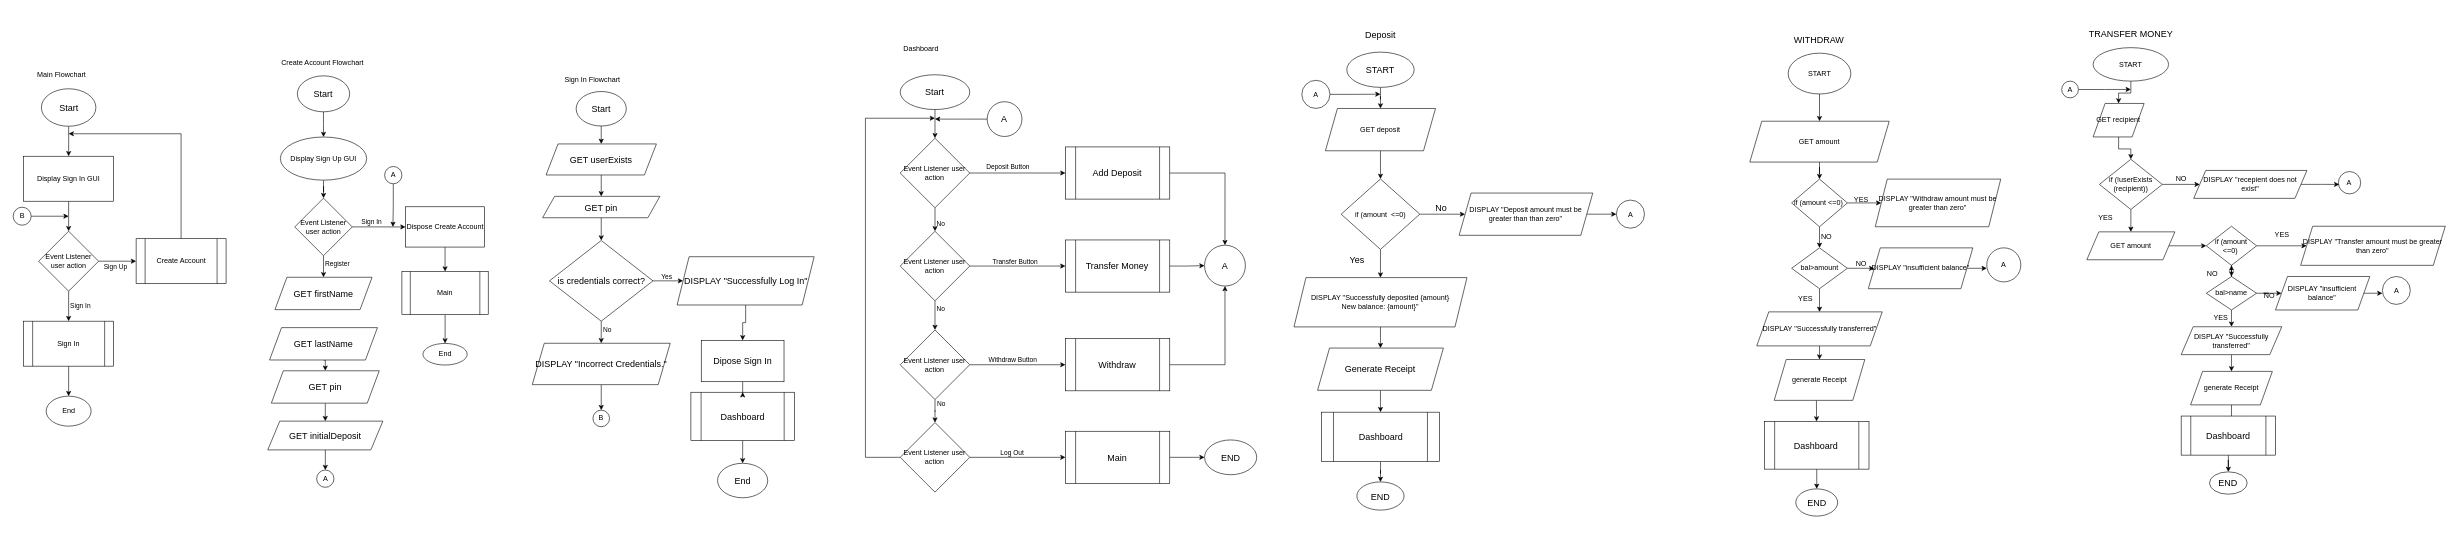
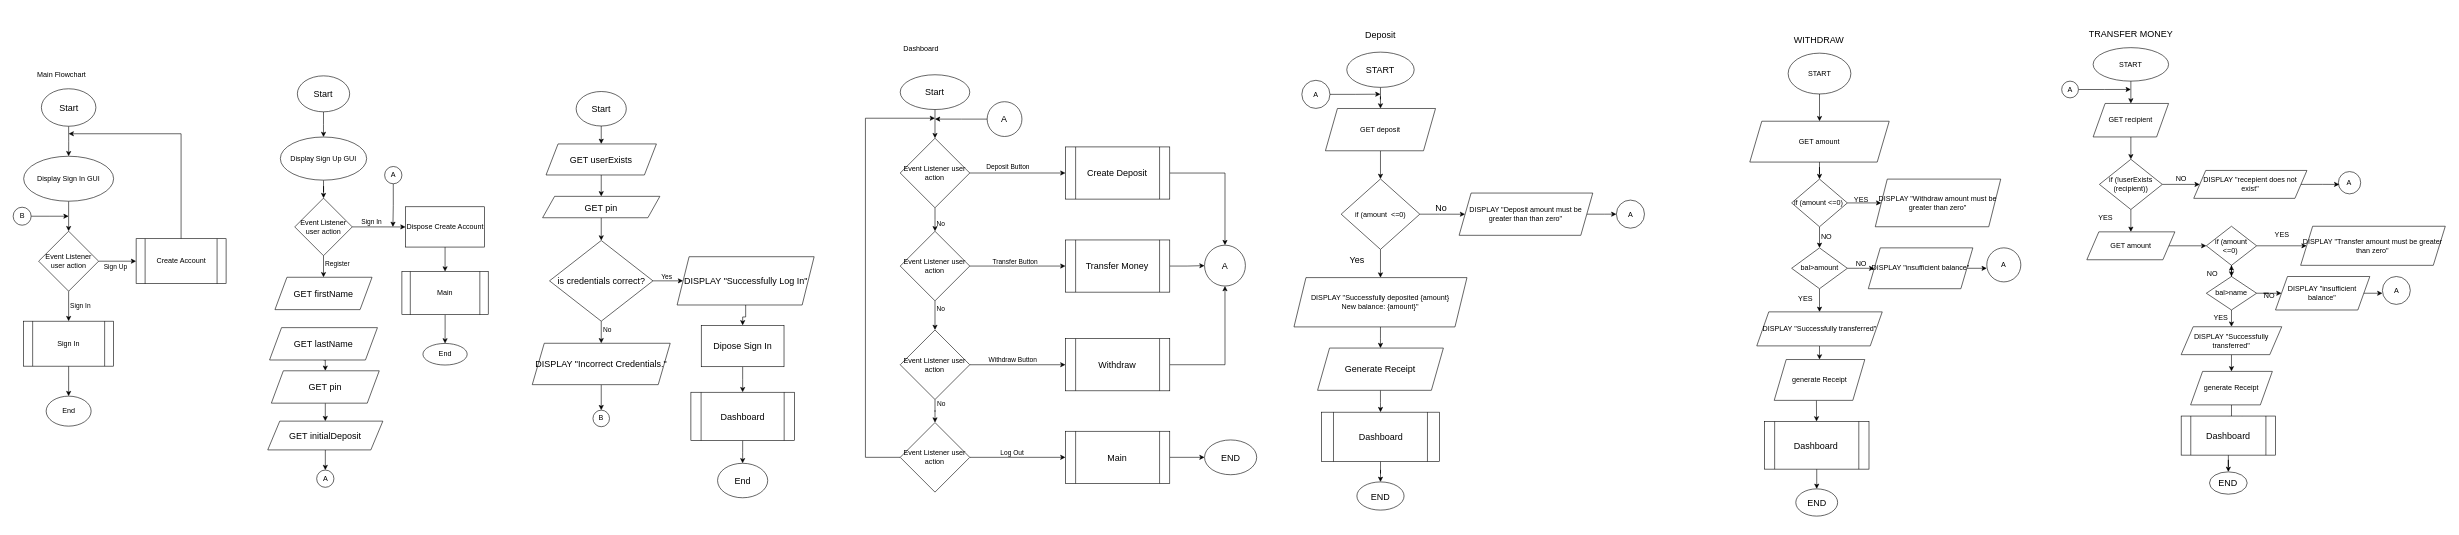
(322, 63) -> none
(592, 80) -> none
(2119, 120) -> (2131, 120)
(1117, 173) -> (1117, 173)
(68, 179) -> (68, 179)
(742, 361) -> (742, 346)
